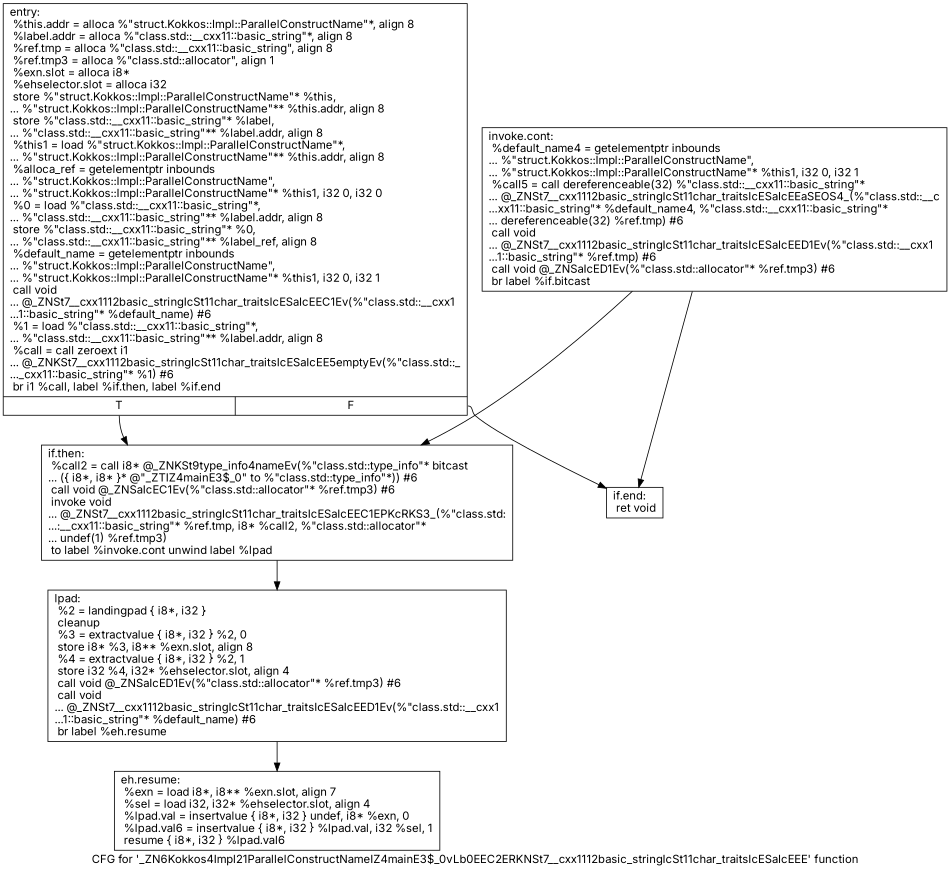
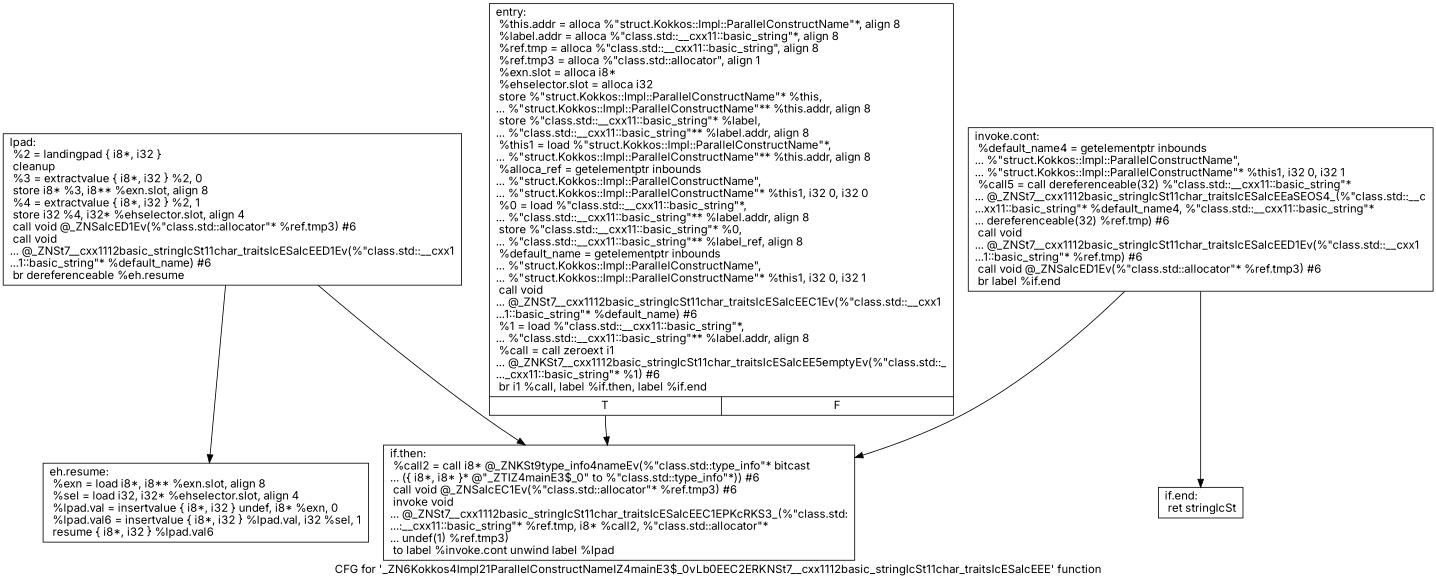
(540, 282) -> (1018, 282)
(530, 450) -> none
(635, 508) -> (1201, 508)
(277, 571) -> (416, 366)
(111, 732) -> (97, 276)
(229, 792) -> (158, 484)
